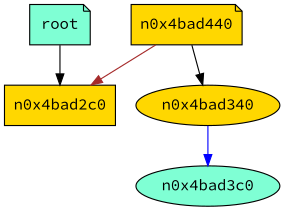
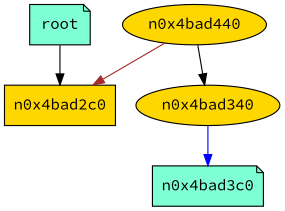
(187, 25) -> (194, 25)
(208, 186) -> (208, 186)
